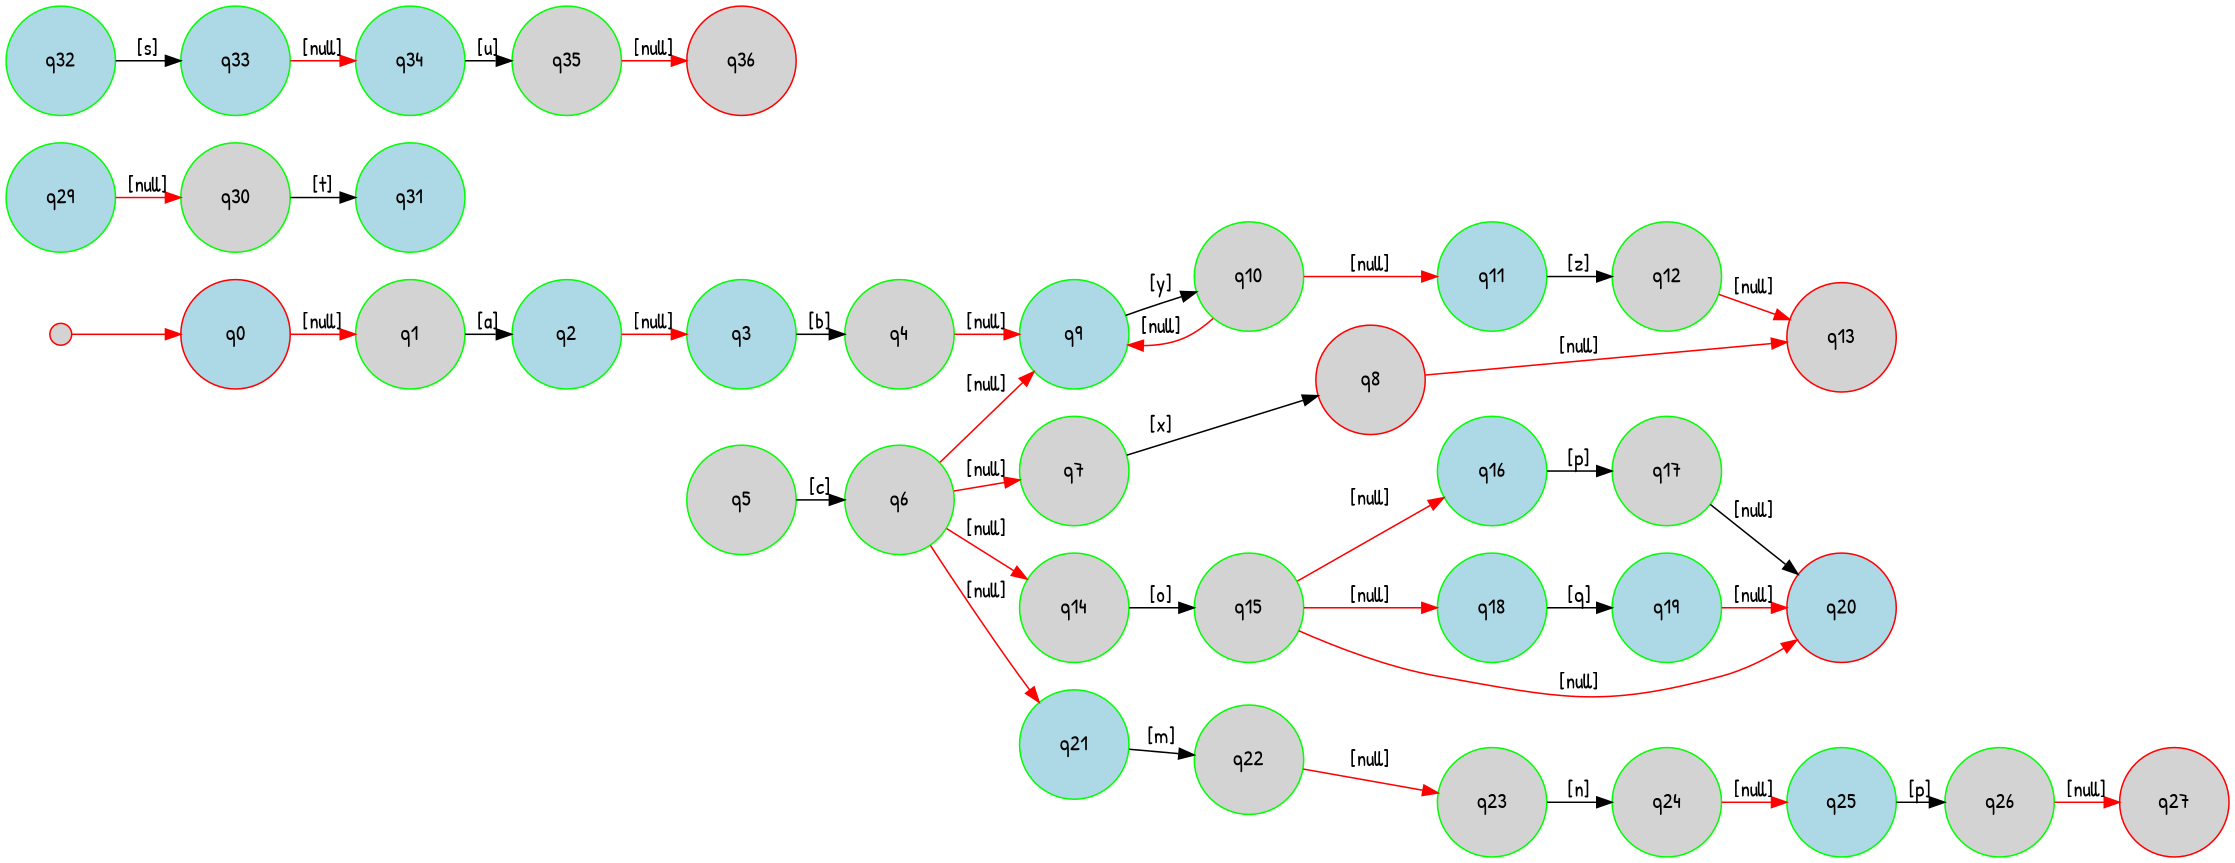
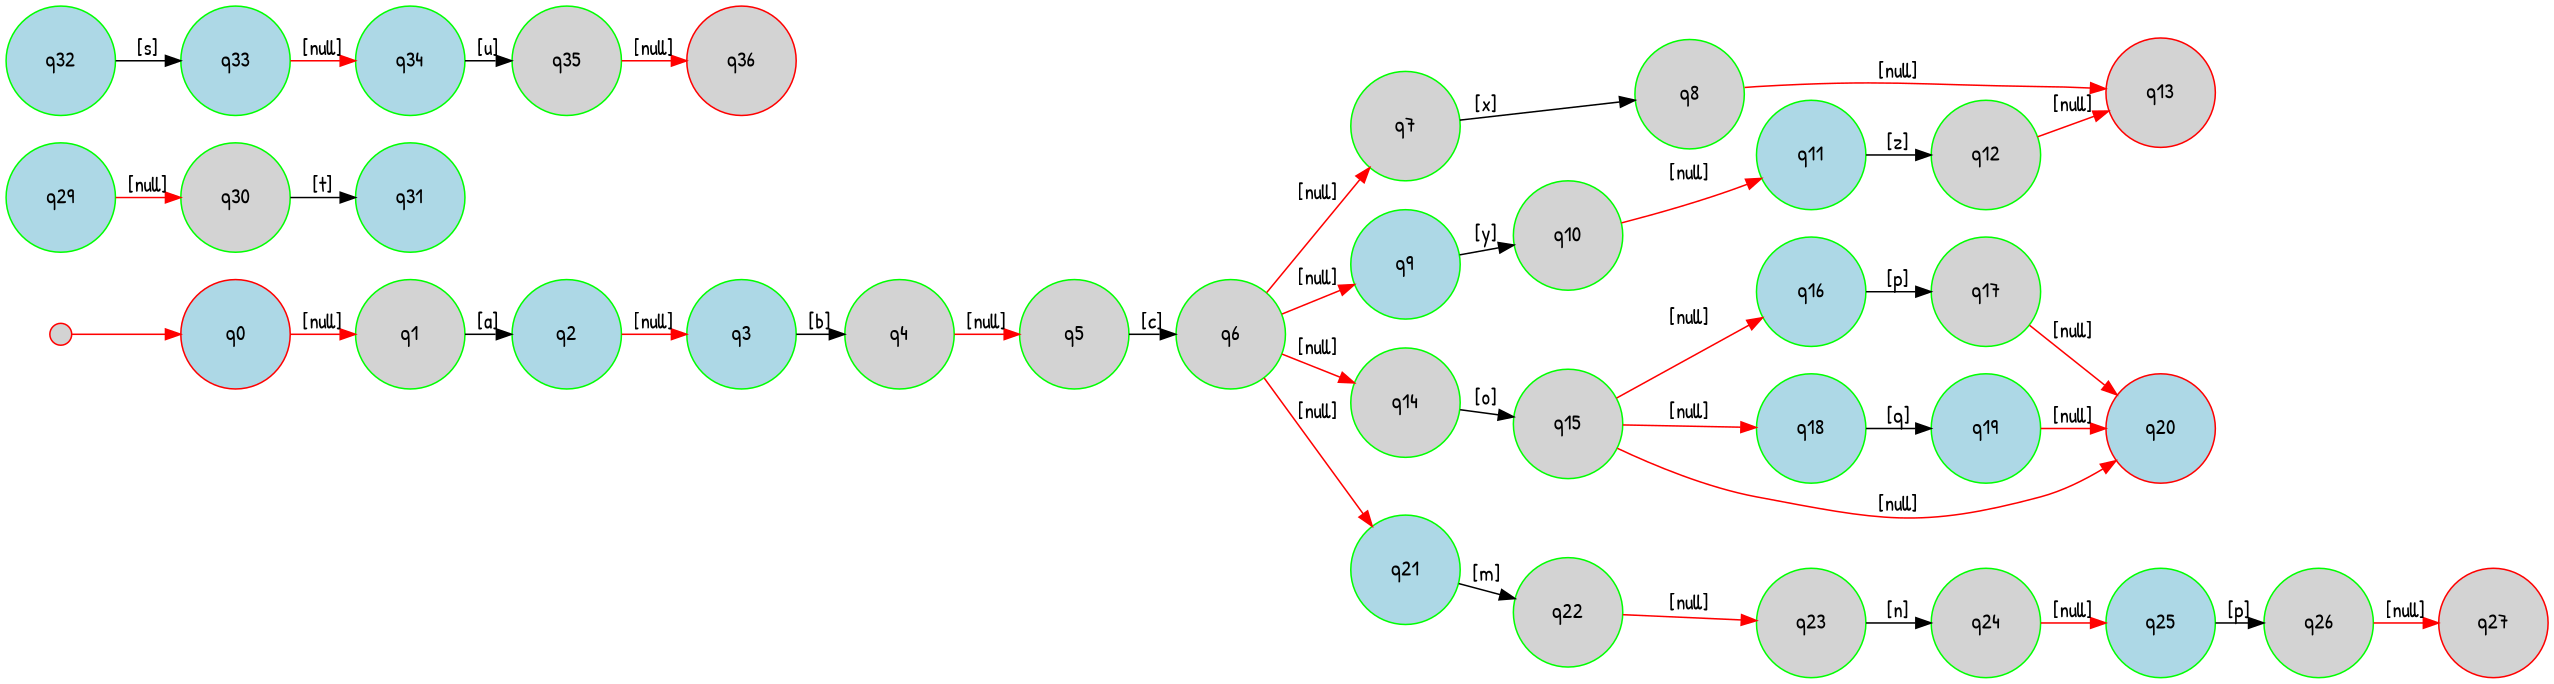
(979, 334) -> (979, 334)
(1181, 339) -> none
(1371, 380) -> (1690, 94)
(1748, 534) -> (2067, 355)
